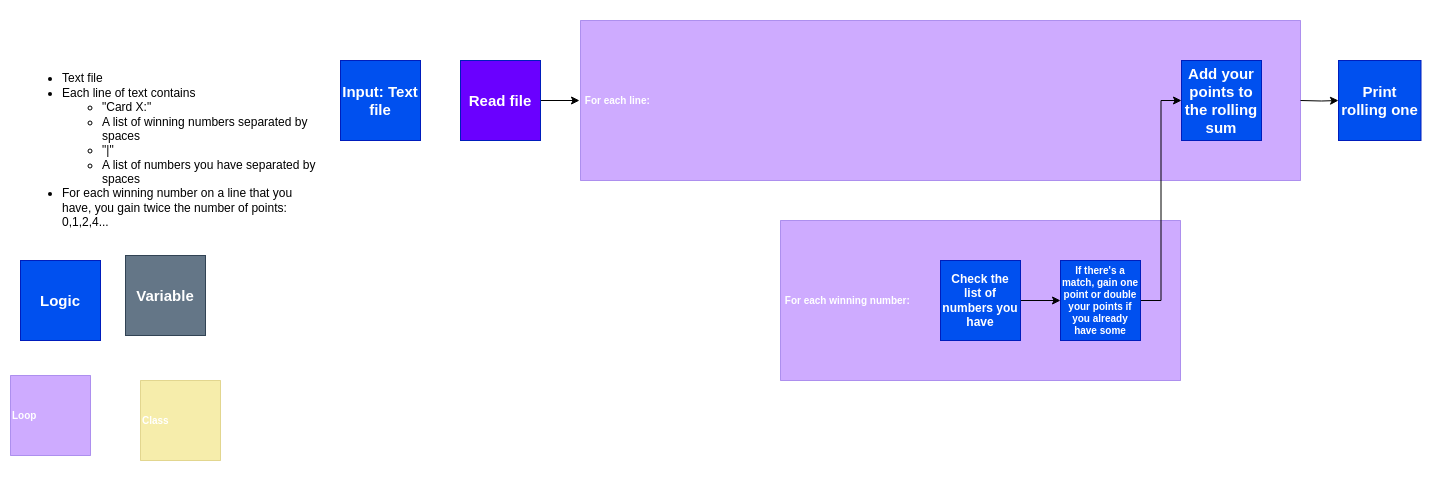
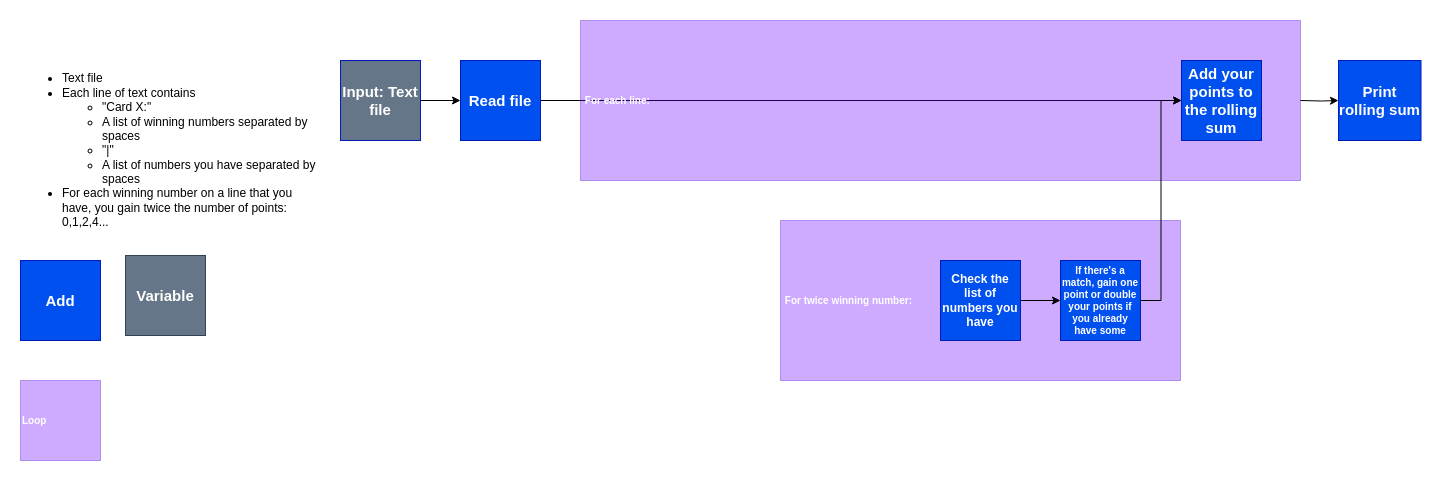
(381, 101) -> (381, 101)
none -> (437, 101)
(501, 101) -> (501, 101)
(571, 101) -> (864, 101)
(1380, 101) -> (1380, 101)
(61, 301) -> (61, 301)
(842, 301) -> (843, 301)
(51, 416) -> (61, 421)
(181, 421) -> none
